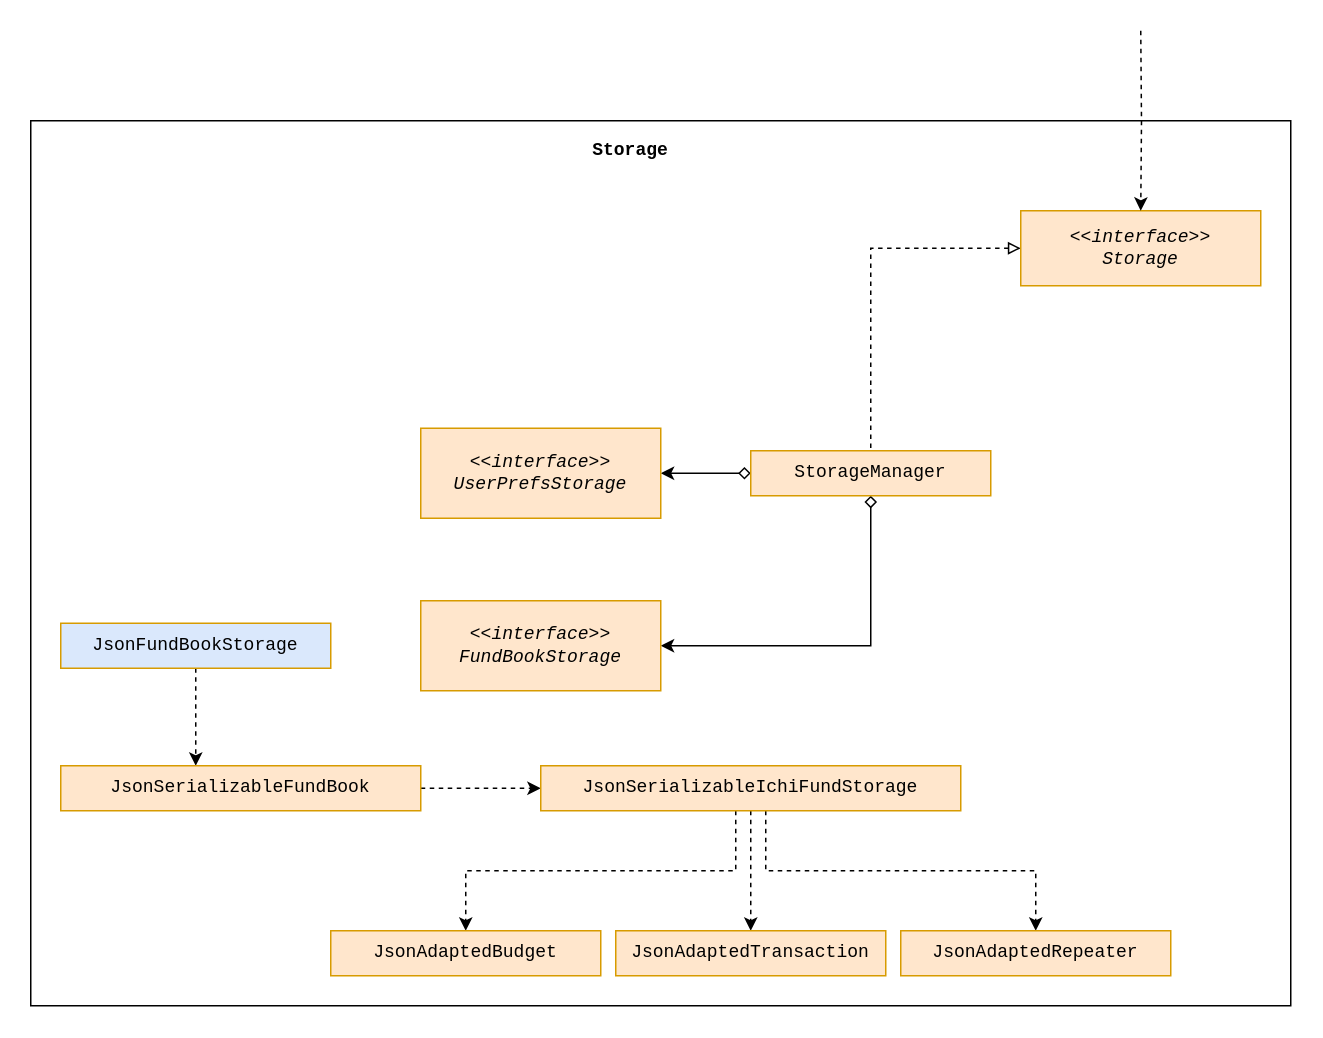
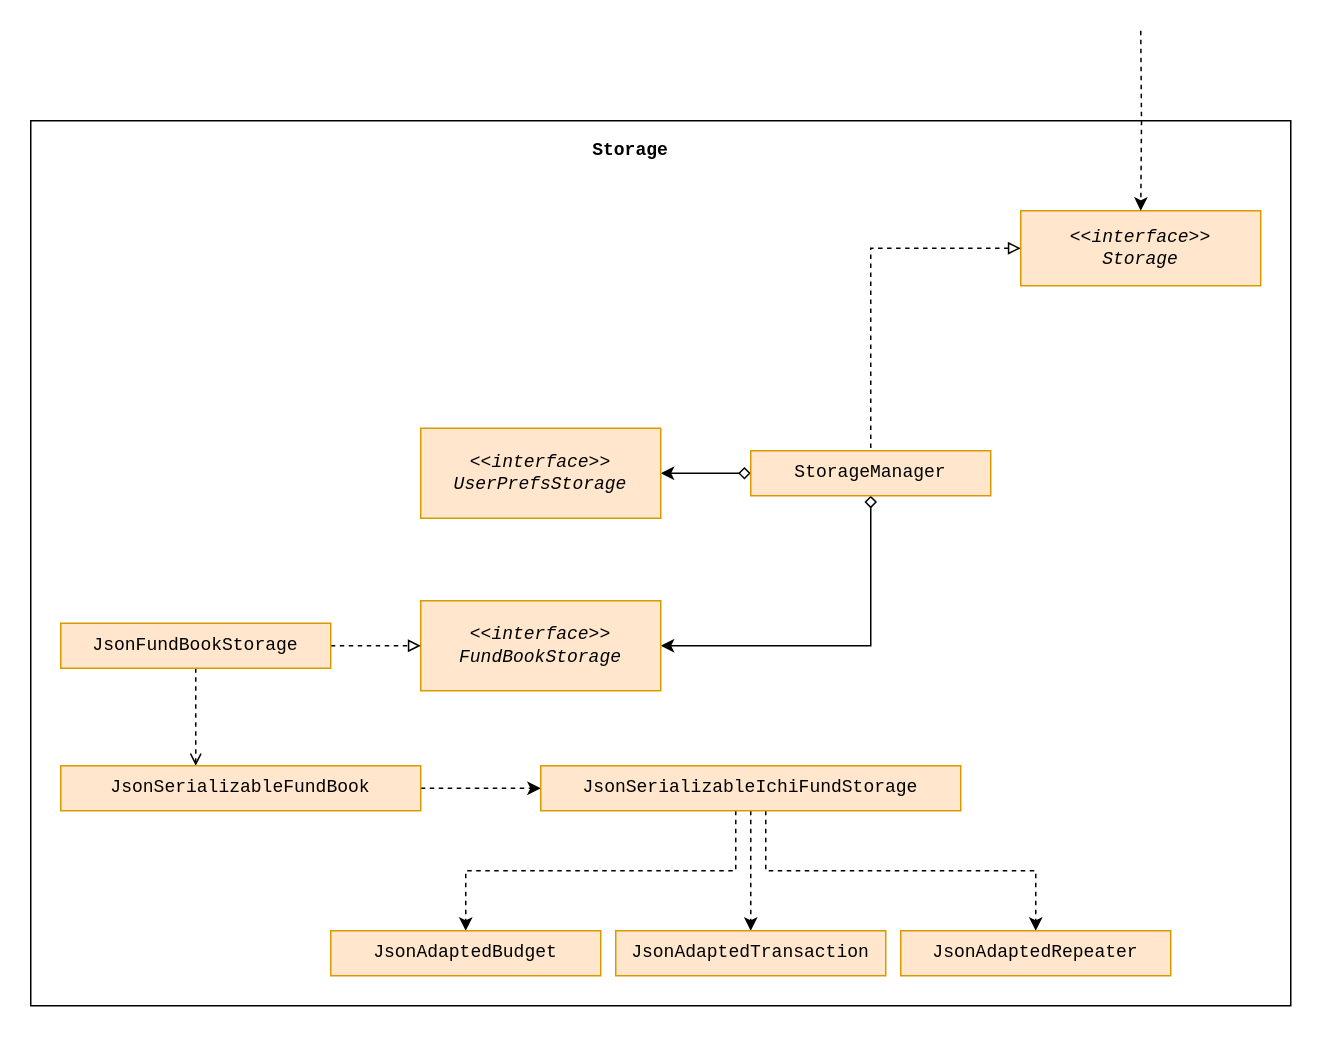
(196, 646) -> (196, 646)
none -> (369, 646)
(196, 754) -> (196, 756)
